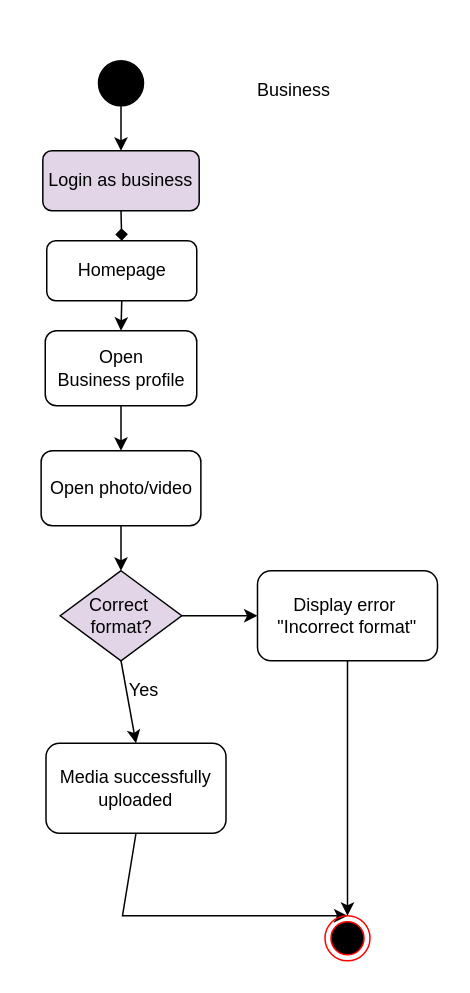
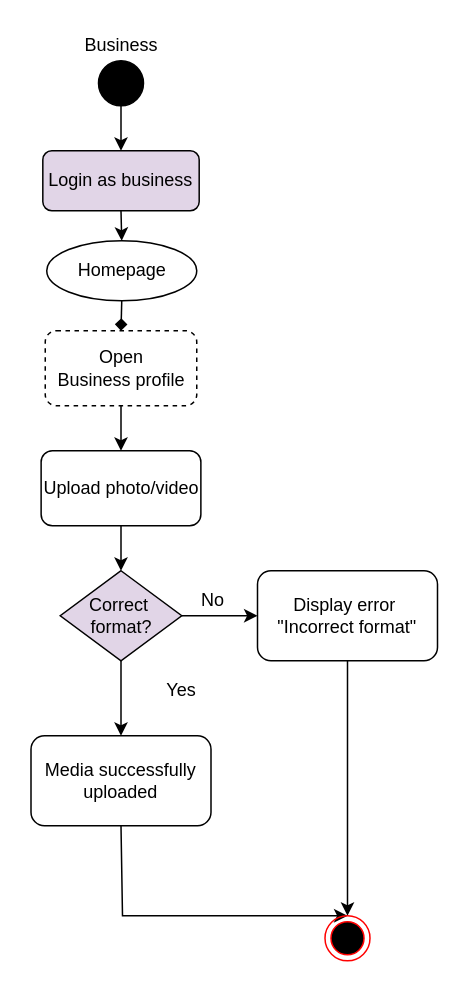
(293, 91) -> (121, 46)
(121, 228) -> (121, 229)
(122, 271) -> (122, 271)
(121, 319) -> (121, 318)
(121, 368) -> (121, 368)
(122, 488) -> (122, 488)
none -> (212, 601)
(143, 691) -> (181, 691)
(136, 788) -> (121, 781)
